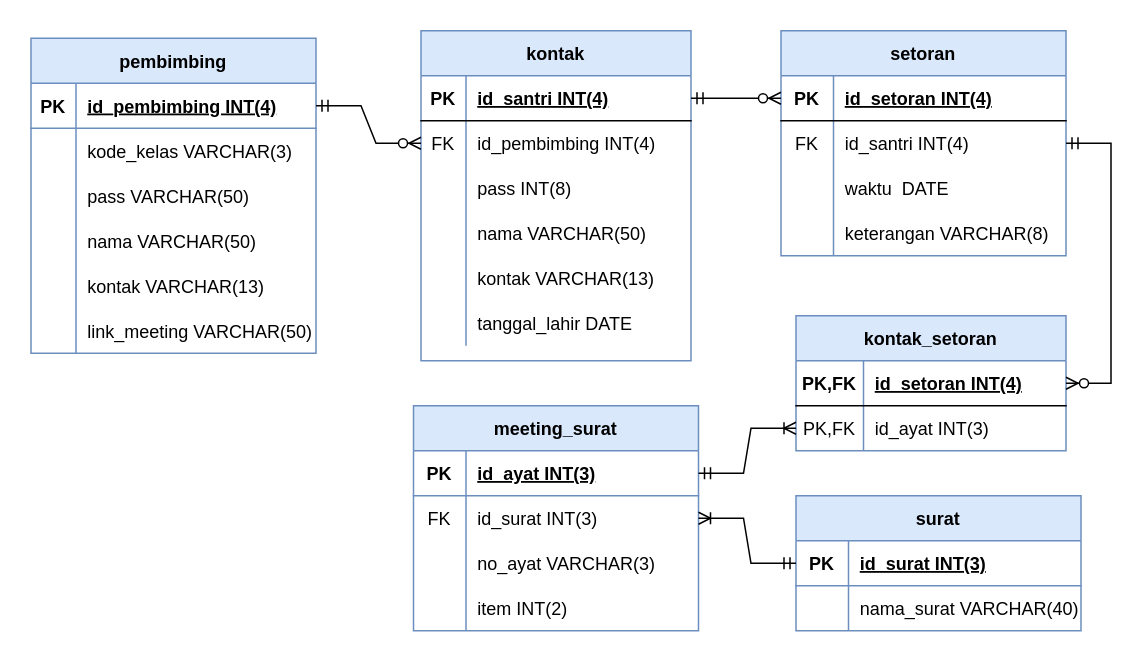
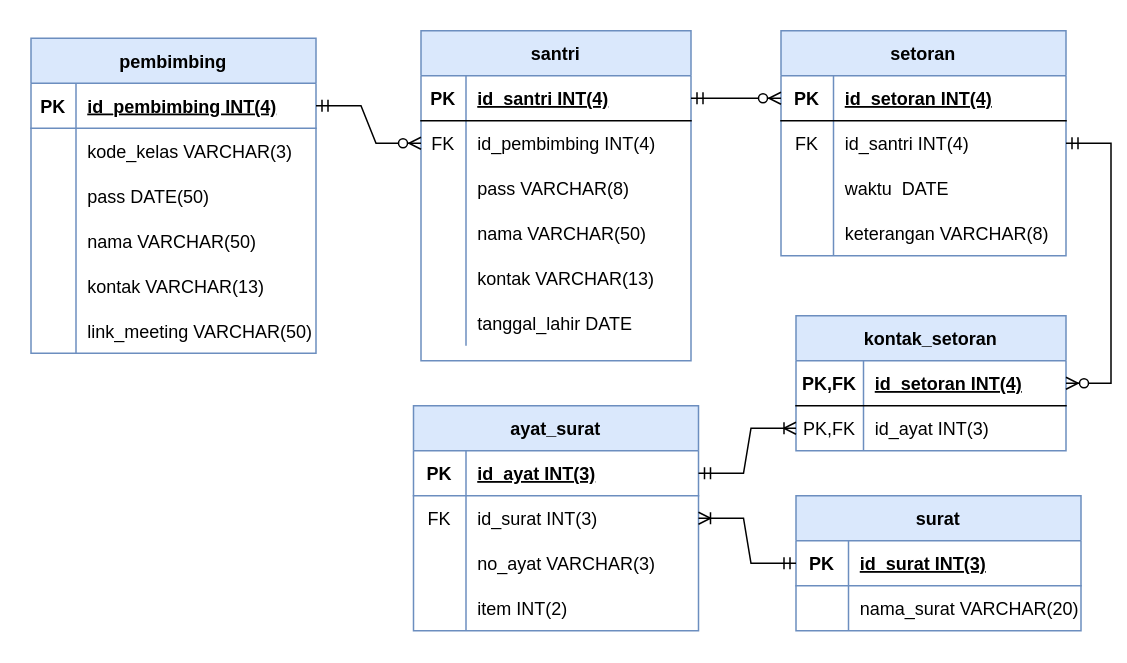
(555, 54) -> (555, 54)
(530, 189) -> (550, 189)
(165, 197) -> (150, 197)
(555, 429) -> (555, 429)
(968, 609) -> (968, 609)
